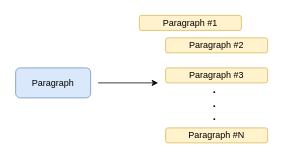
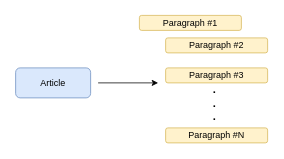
(53, 83) -> (53, 83)
